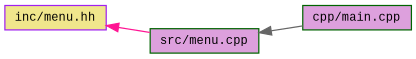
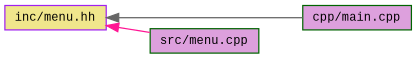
(287, 28) -> (211, 18)
